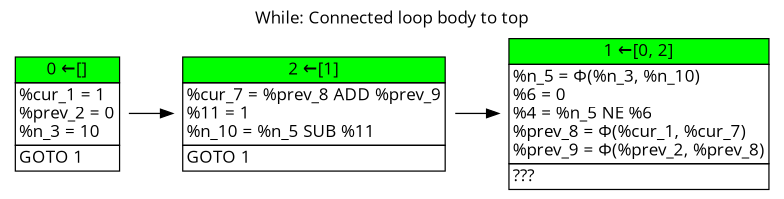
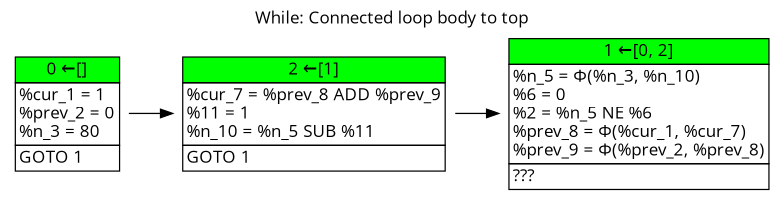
(583, 113) -> (583, 113)
(60, 132) -> (60, 132)
